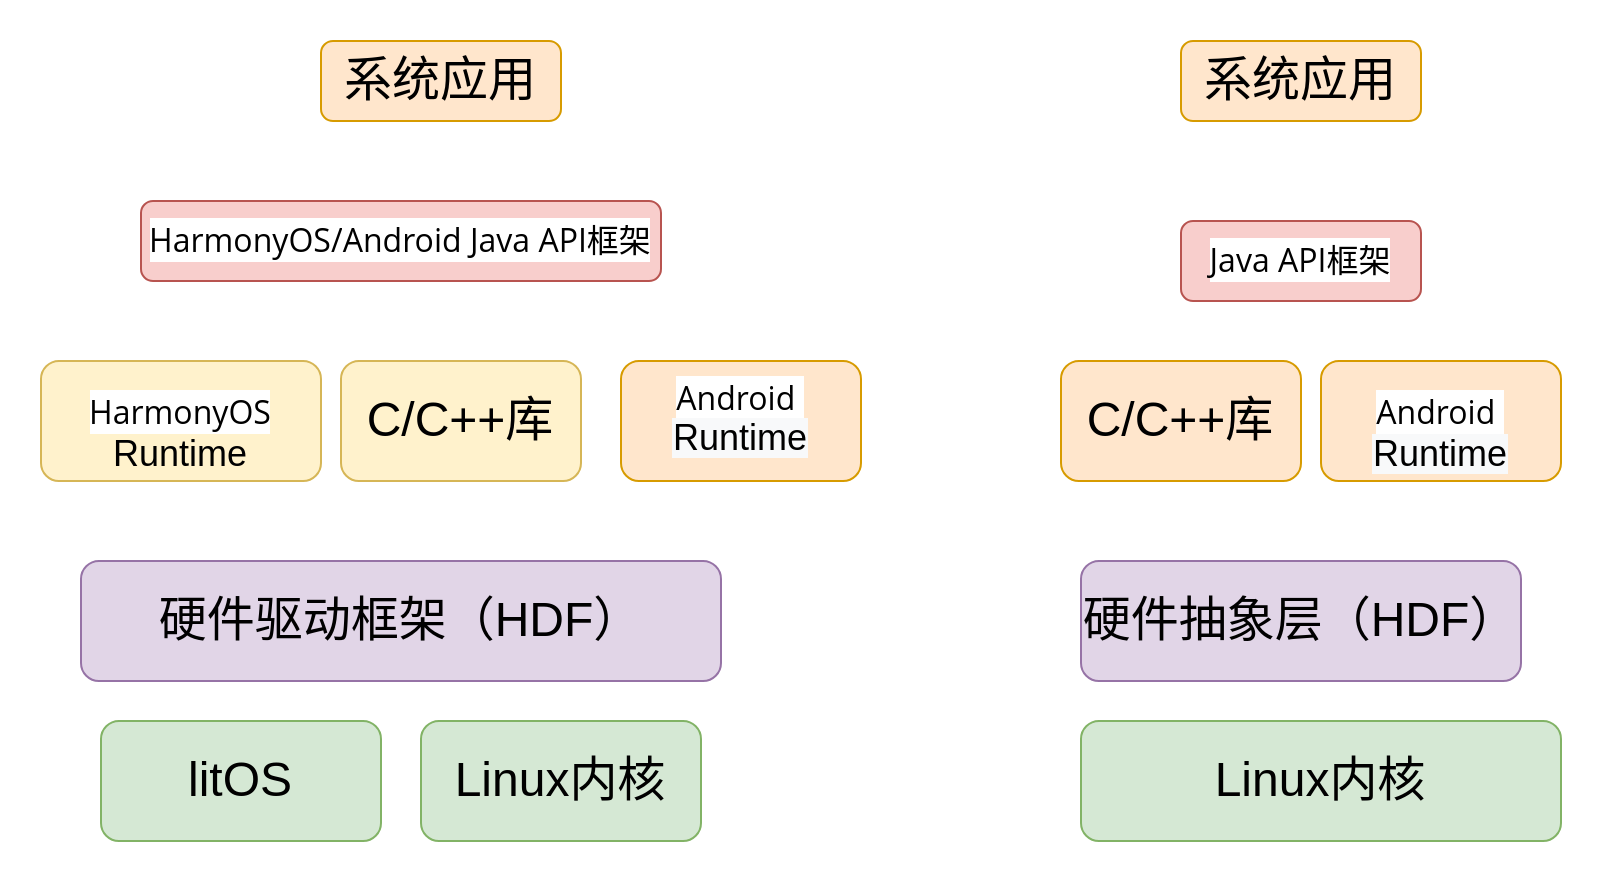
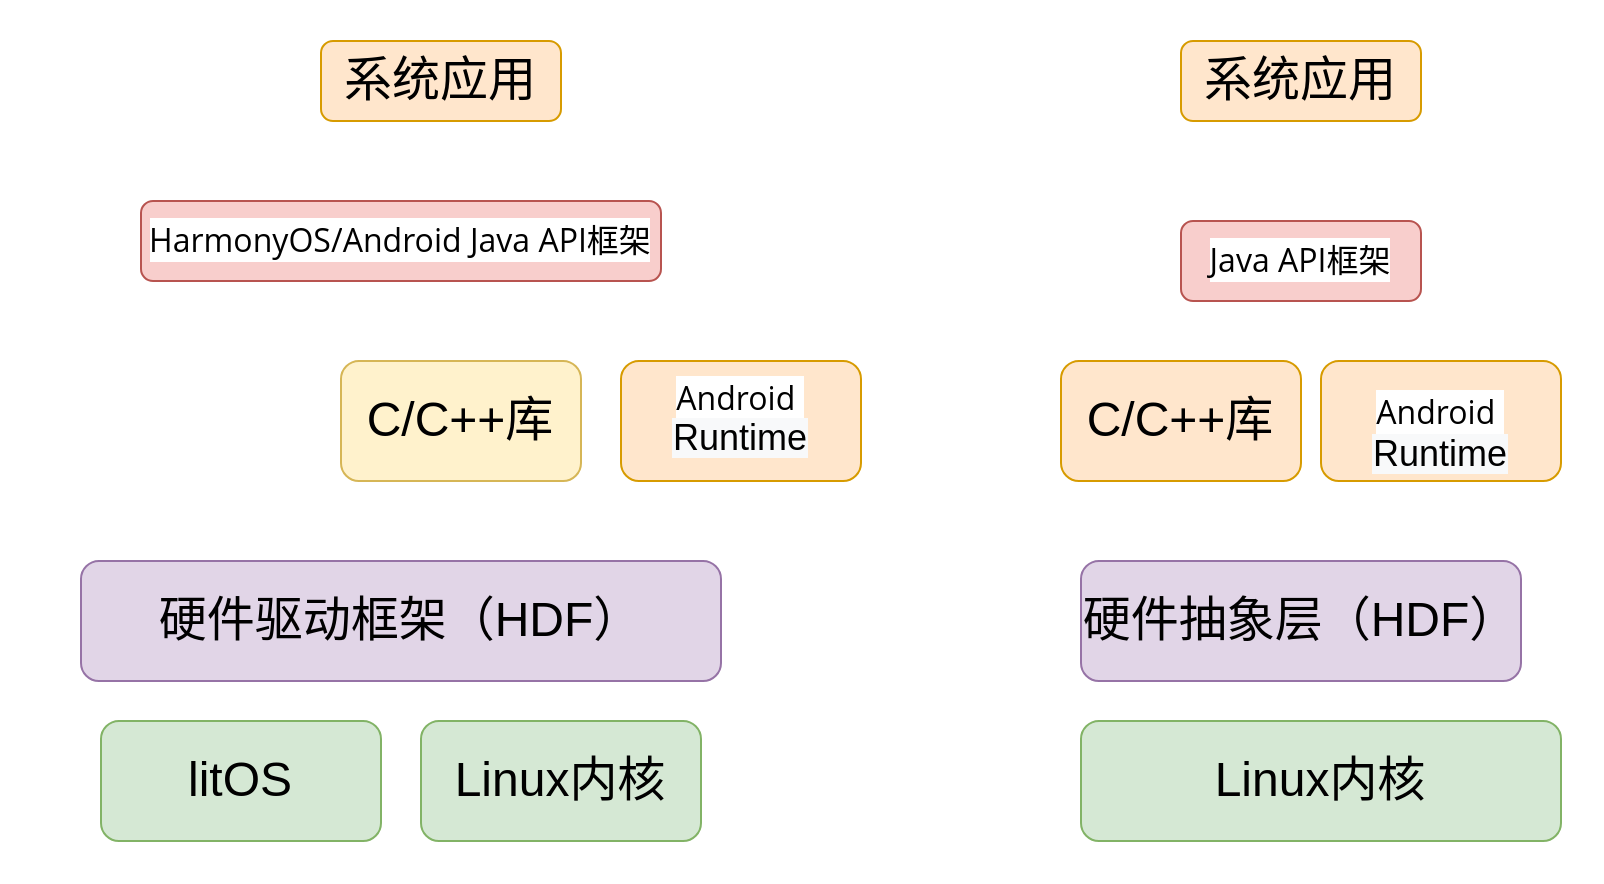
(181, 421) -> none
